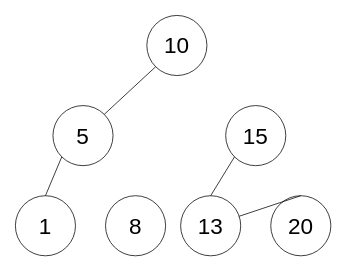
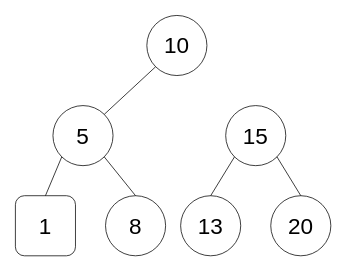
none -> (120, 176)
(270, 206) -> (289, 176)
(45, 225) -> (45, 225)
